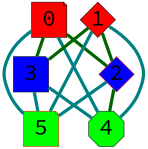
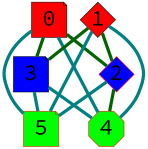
(106, 129) -> (106, 129)
